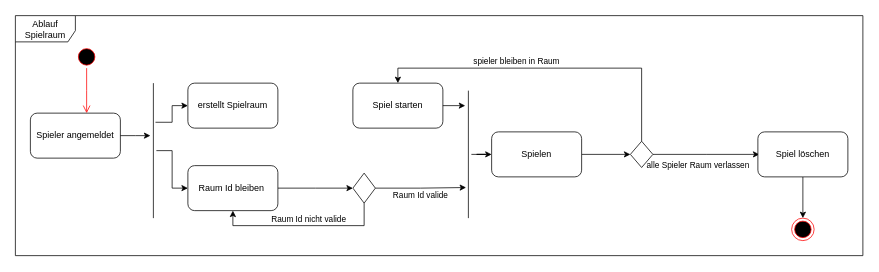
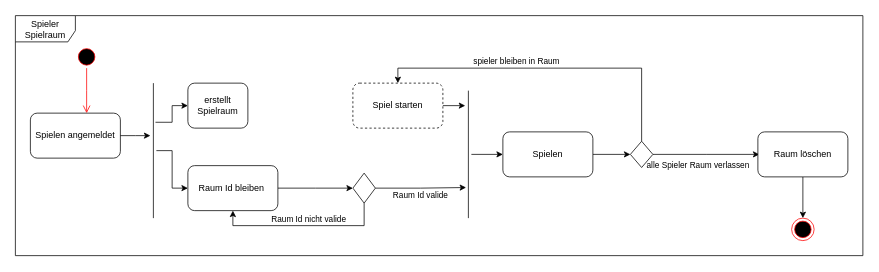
(45, 29) -> (45, 29)
(233, 105) -> (218, 105)
(398, 105) -> (398, 105)
(75, 135) -> (75, 135)
(537, 154) -> (548, 154)
(803, 154) -> (803, 154)
